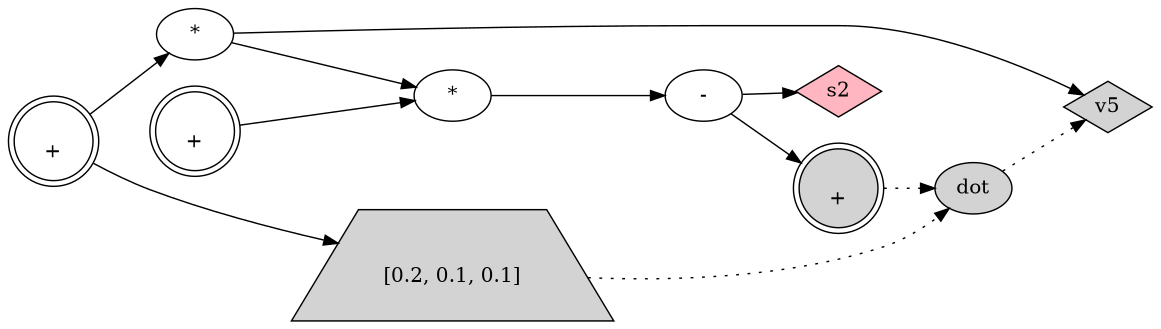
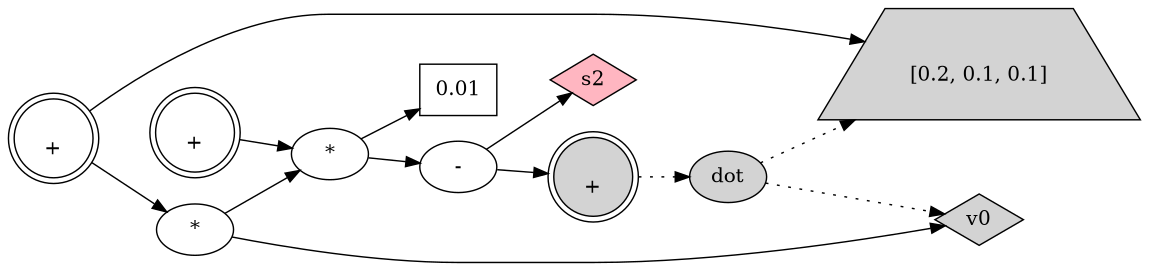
none -> (458, 90)
(1108, 107) -> (979, 220)
(768, 271) -> (801, 144)
